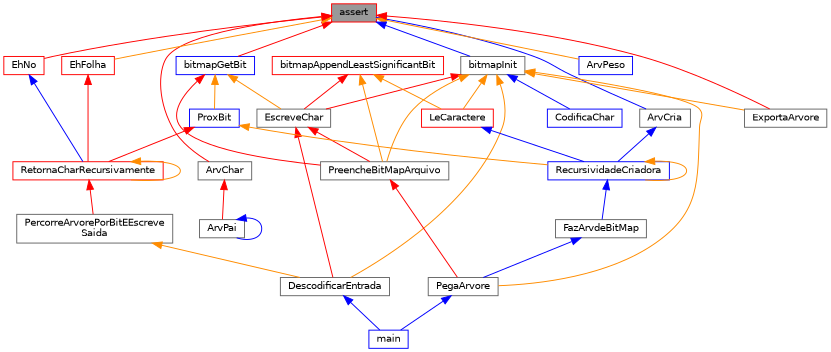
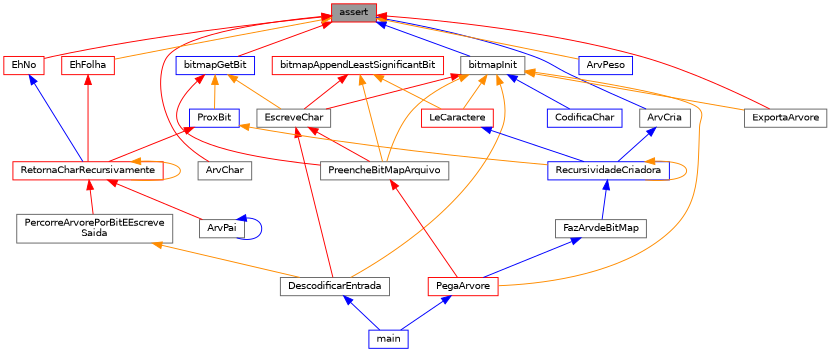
(223, 205) -> (159, 202)
(463, 287) -> (463, 287)
